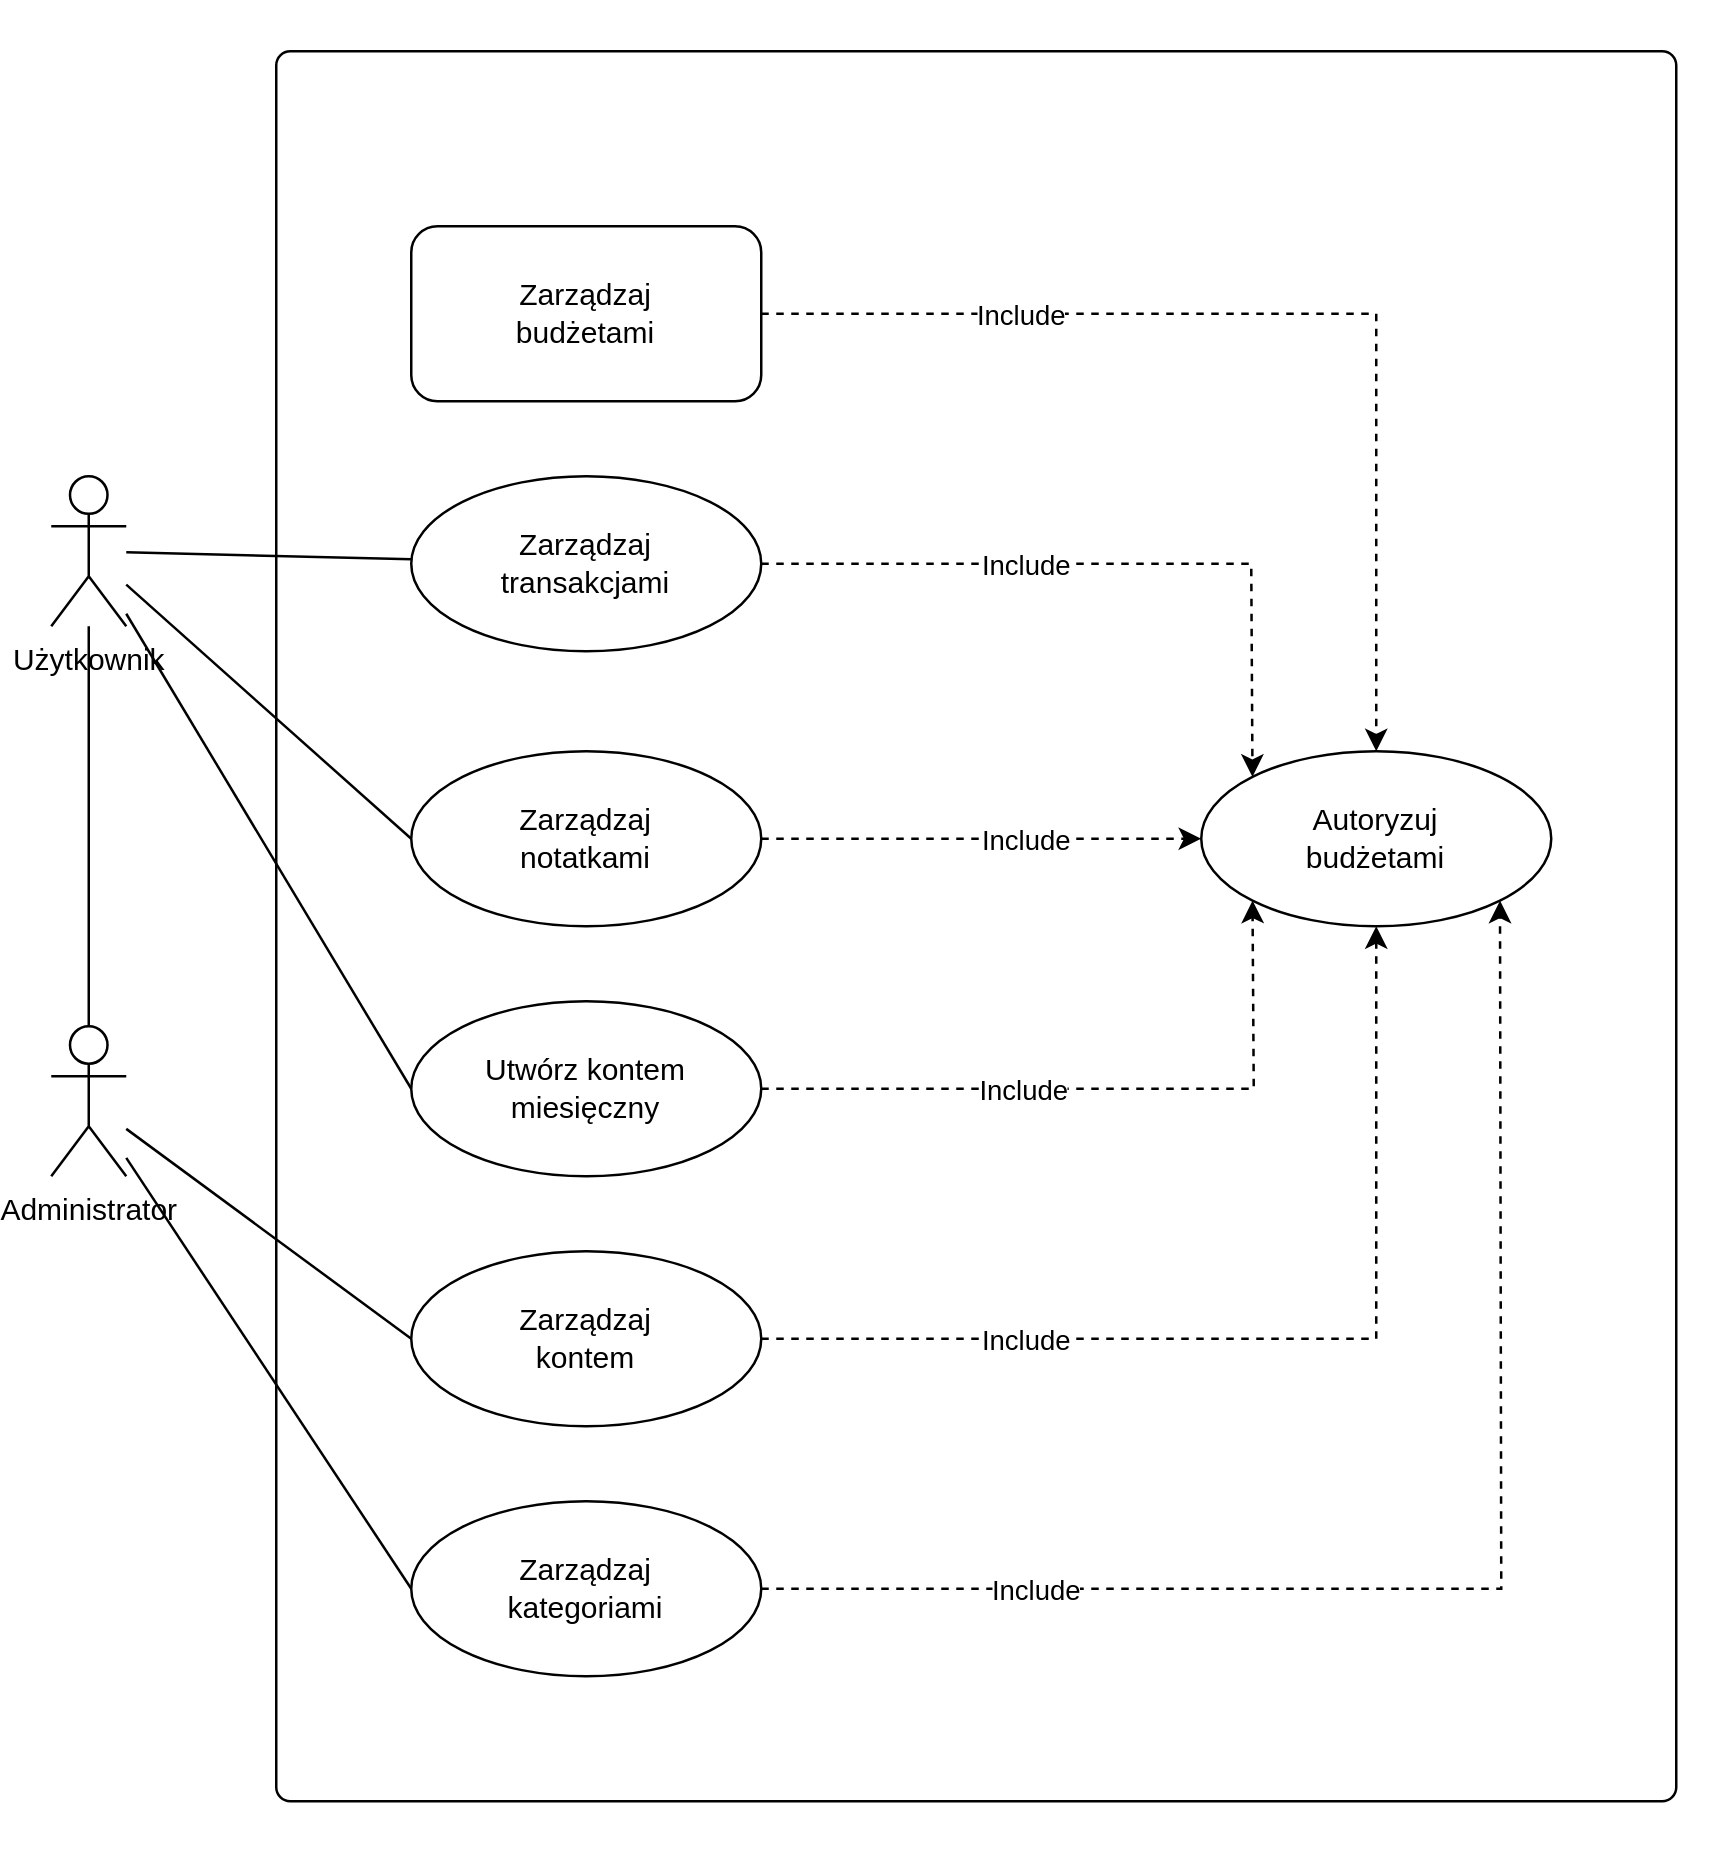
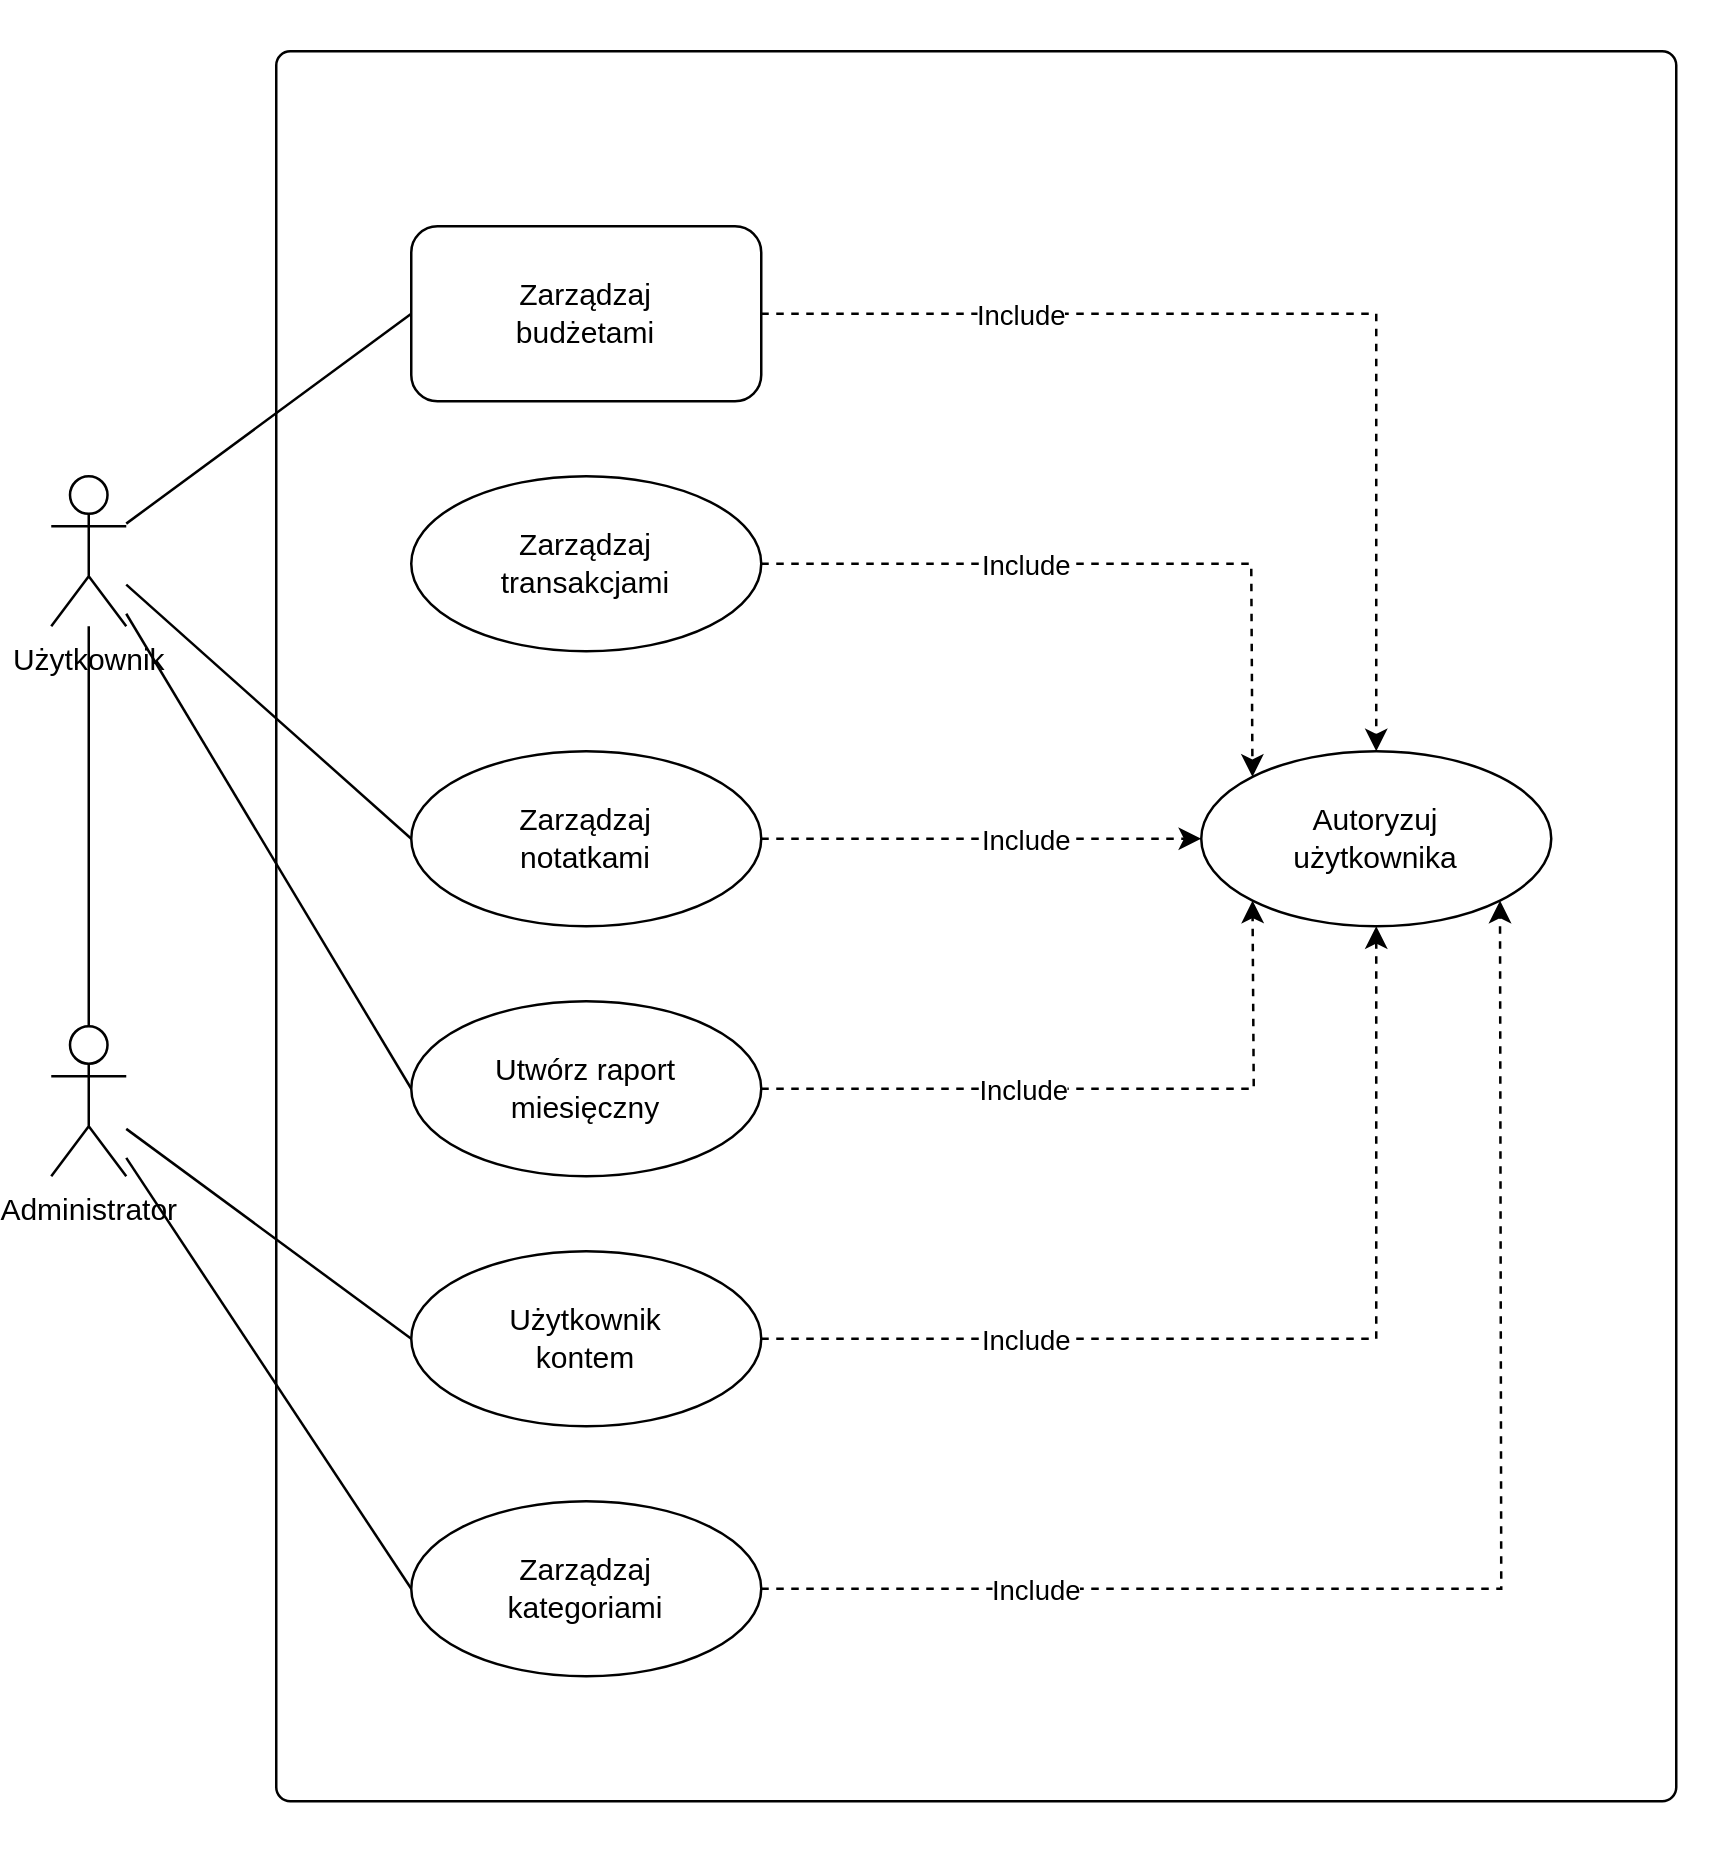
(268, 556) -> (269, 418)
(1376, 839) -> (1376, 839)
(586, 1089) -> (586, 1089)
(586, 1339) -> (586, 1339)
